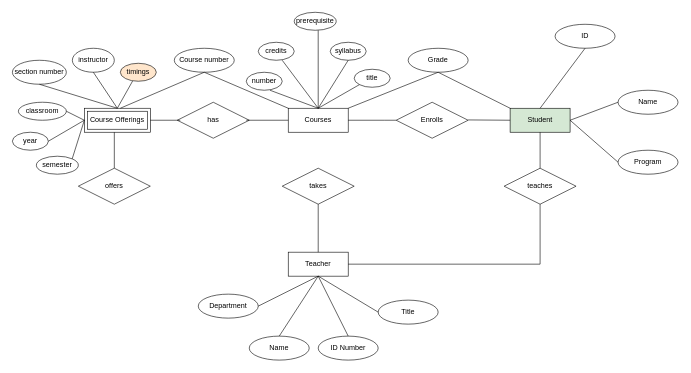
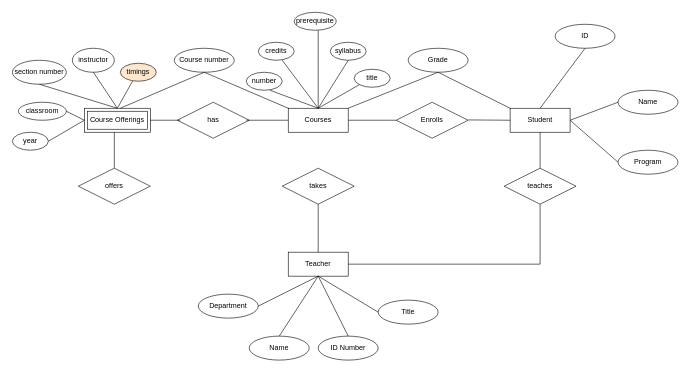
(540, 120) -> (540, 120)
(78, 141) -> none
(57, 165) -> none
